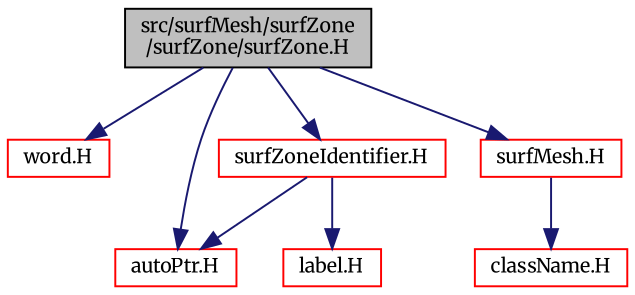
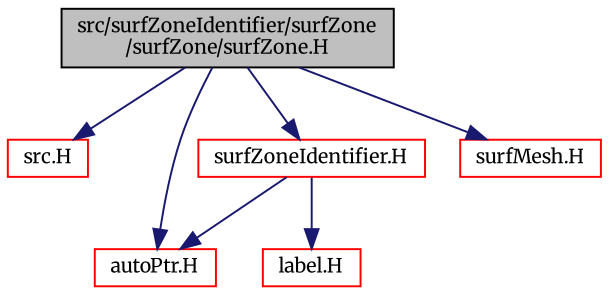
(248, 38) -> (228, 38)
(59, 158) -> (48, 158)
(551, 268) -> none
